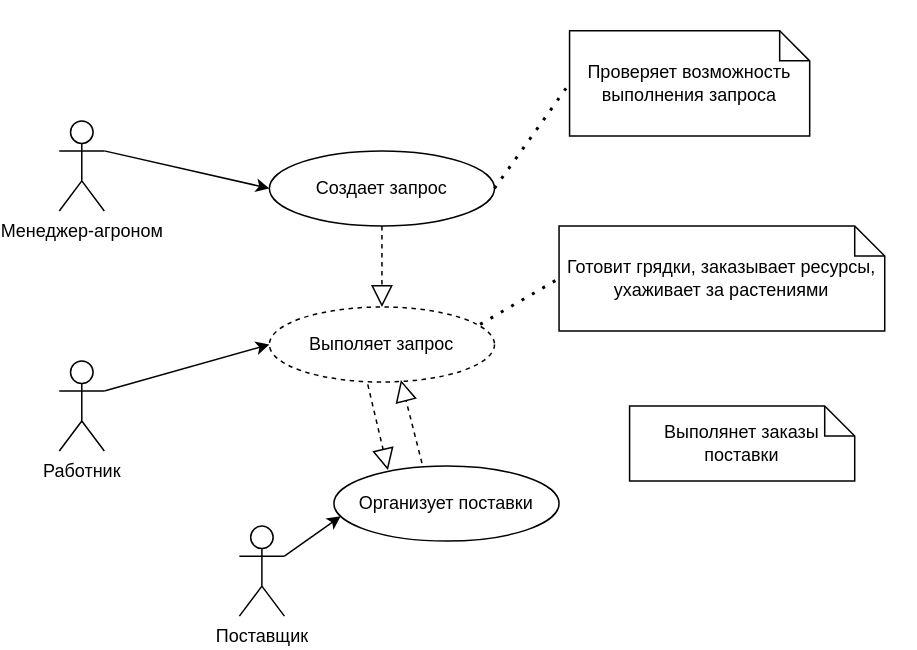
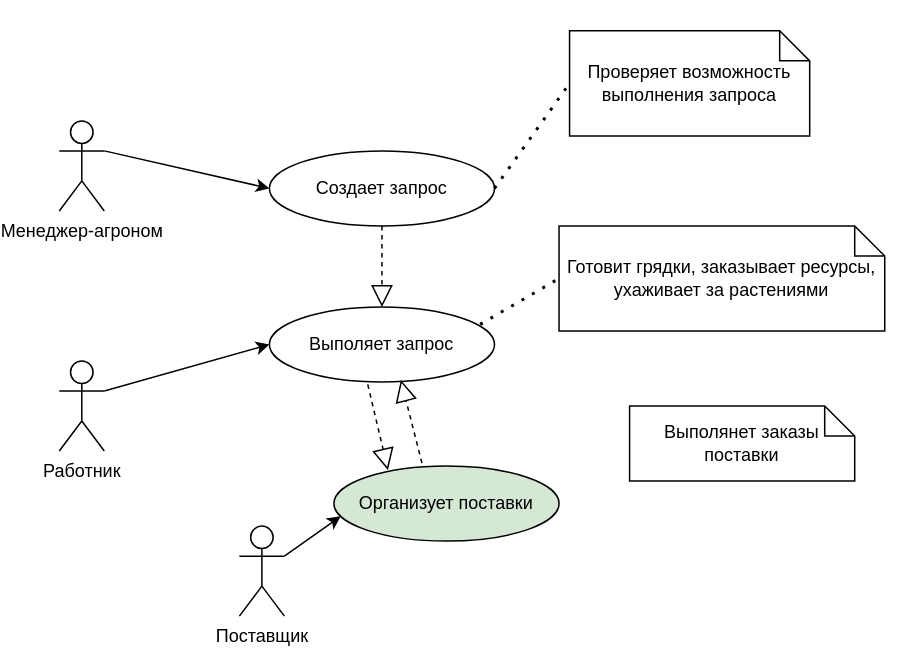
(382, 344) -> (382, 344)
(446, 503) -> (446, 503)
